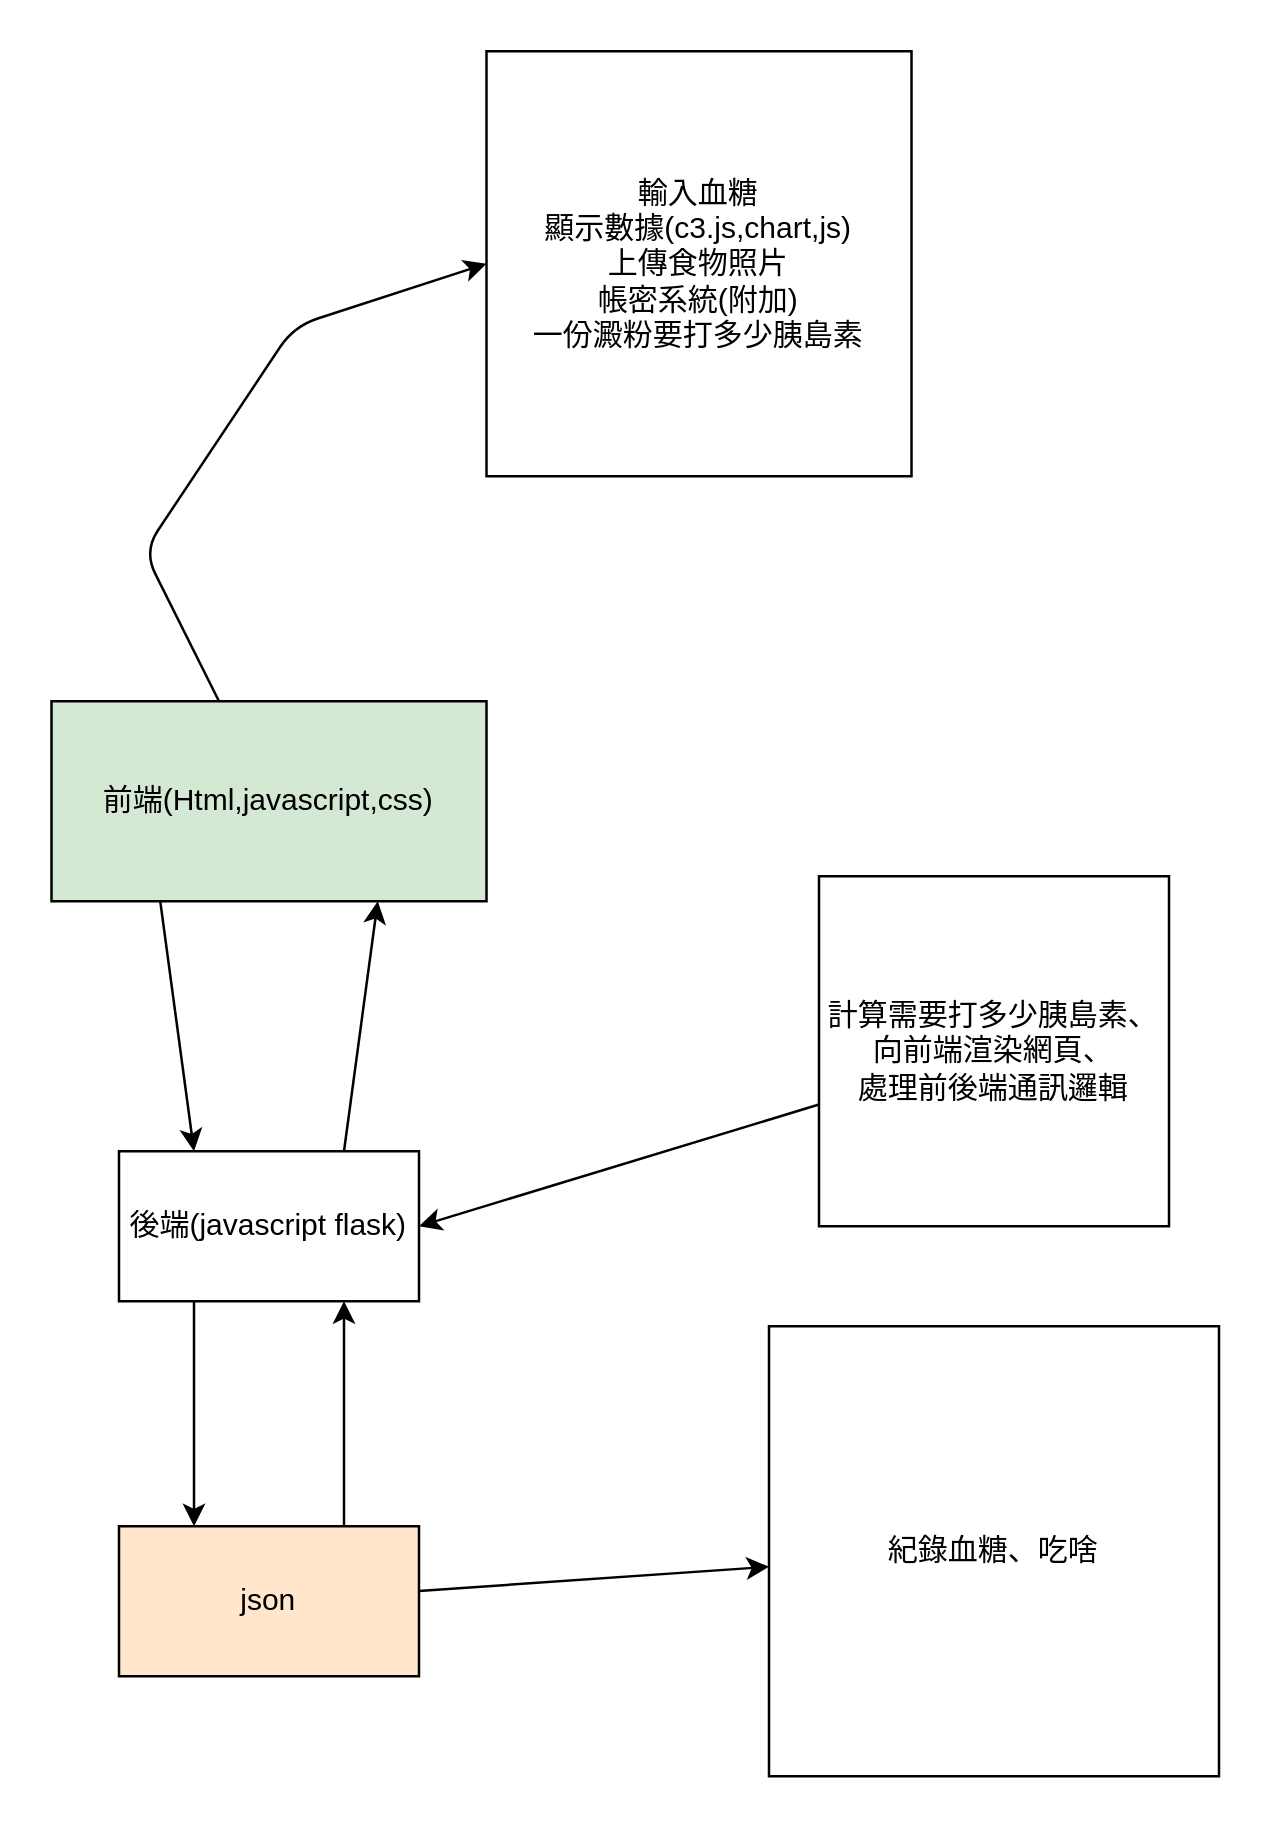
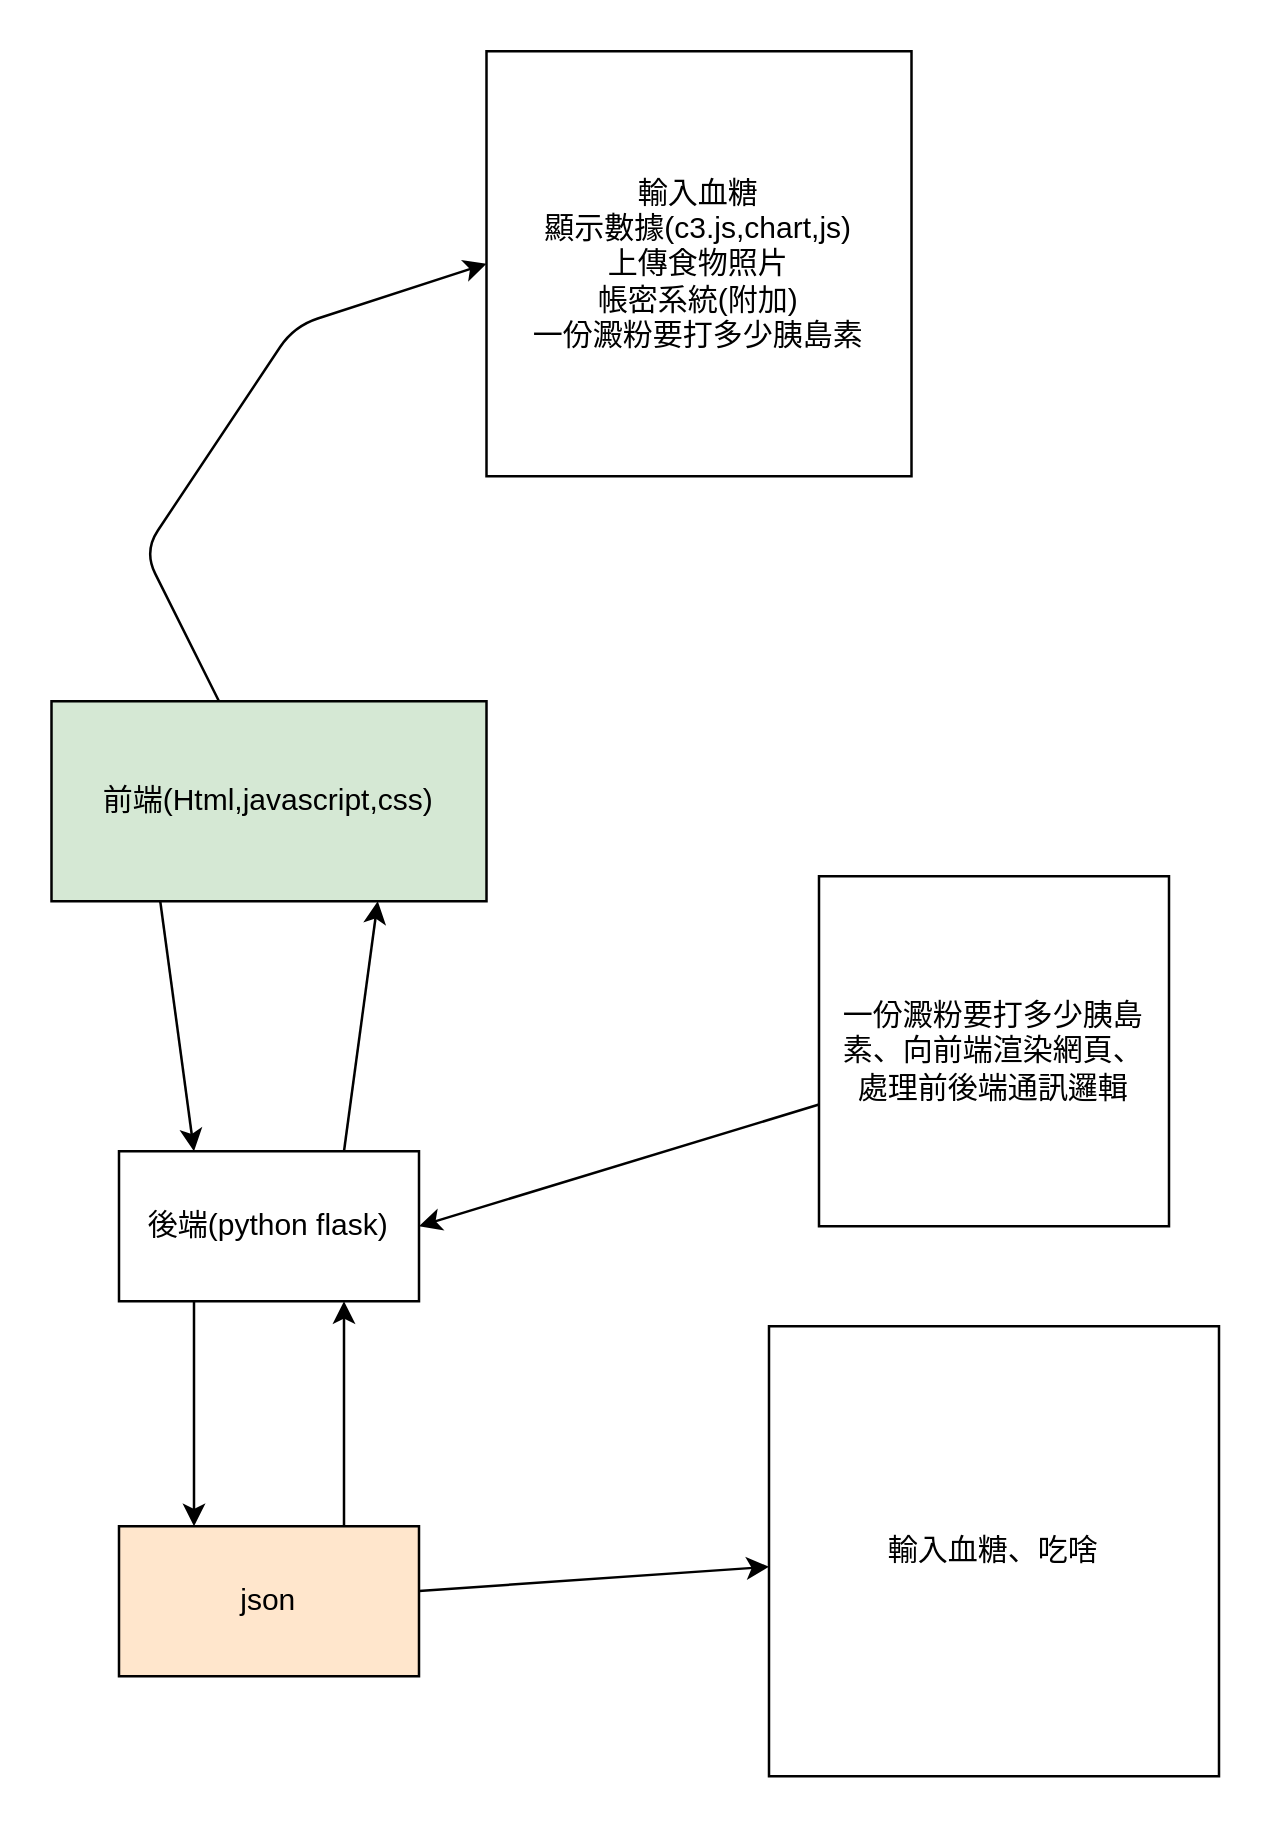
(994, 1051) -> (994, 1051)
(269, 1226) -> (269, 1226)
(994, 1551) -> (994, 1551)
